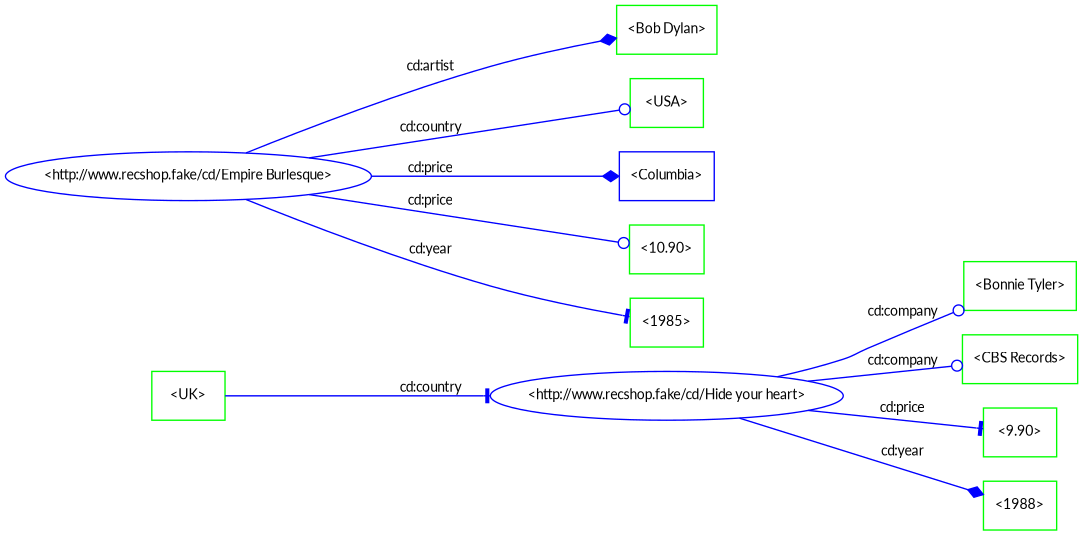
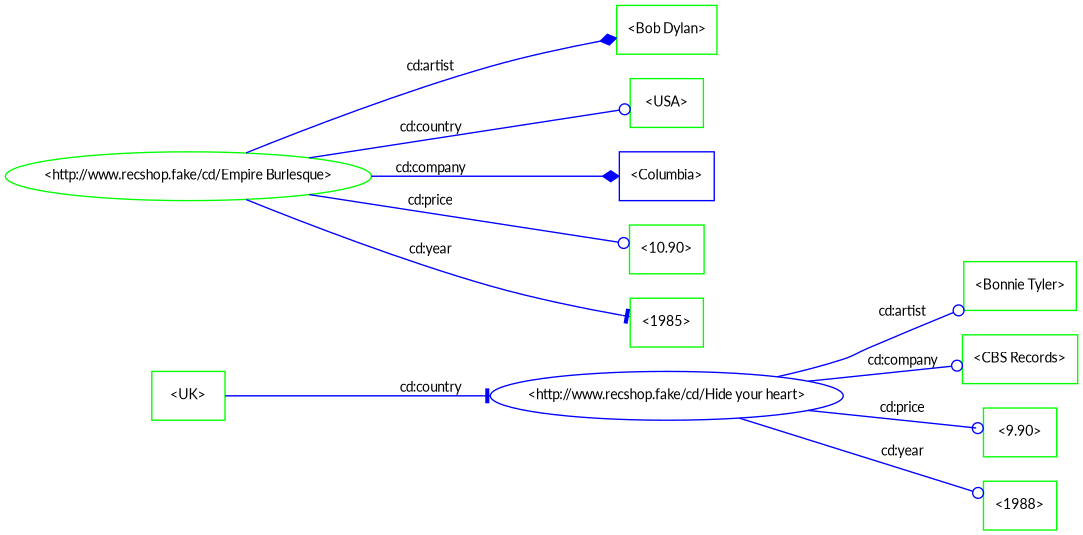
(431, 169) -> (431, 169)
(188, 176) -> (188, 176)
(903, 312) -> (903, 312)
(892, 419) -> (892, 419)
(856, 455) -> (856, 455)
